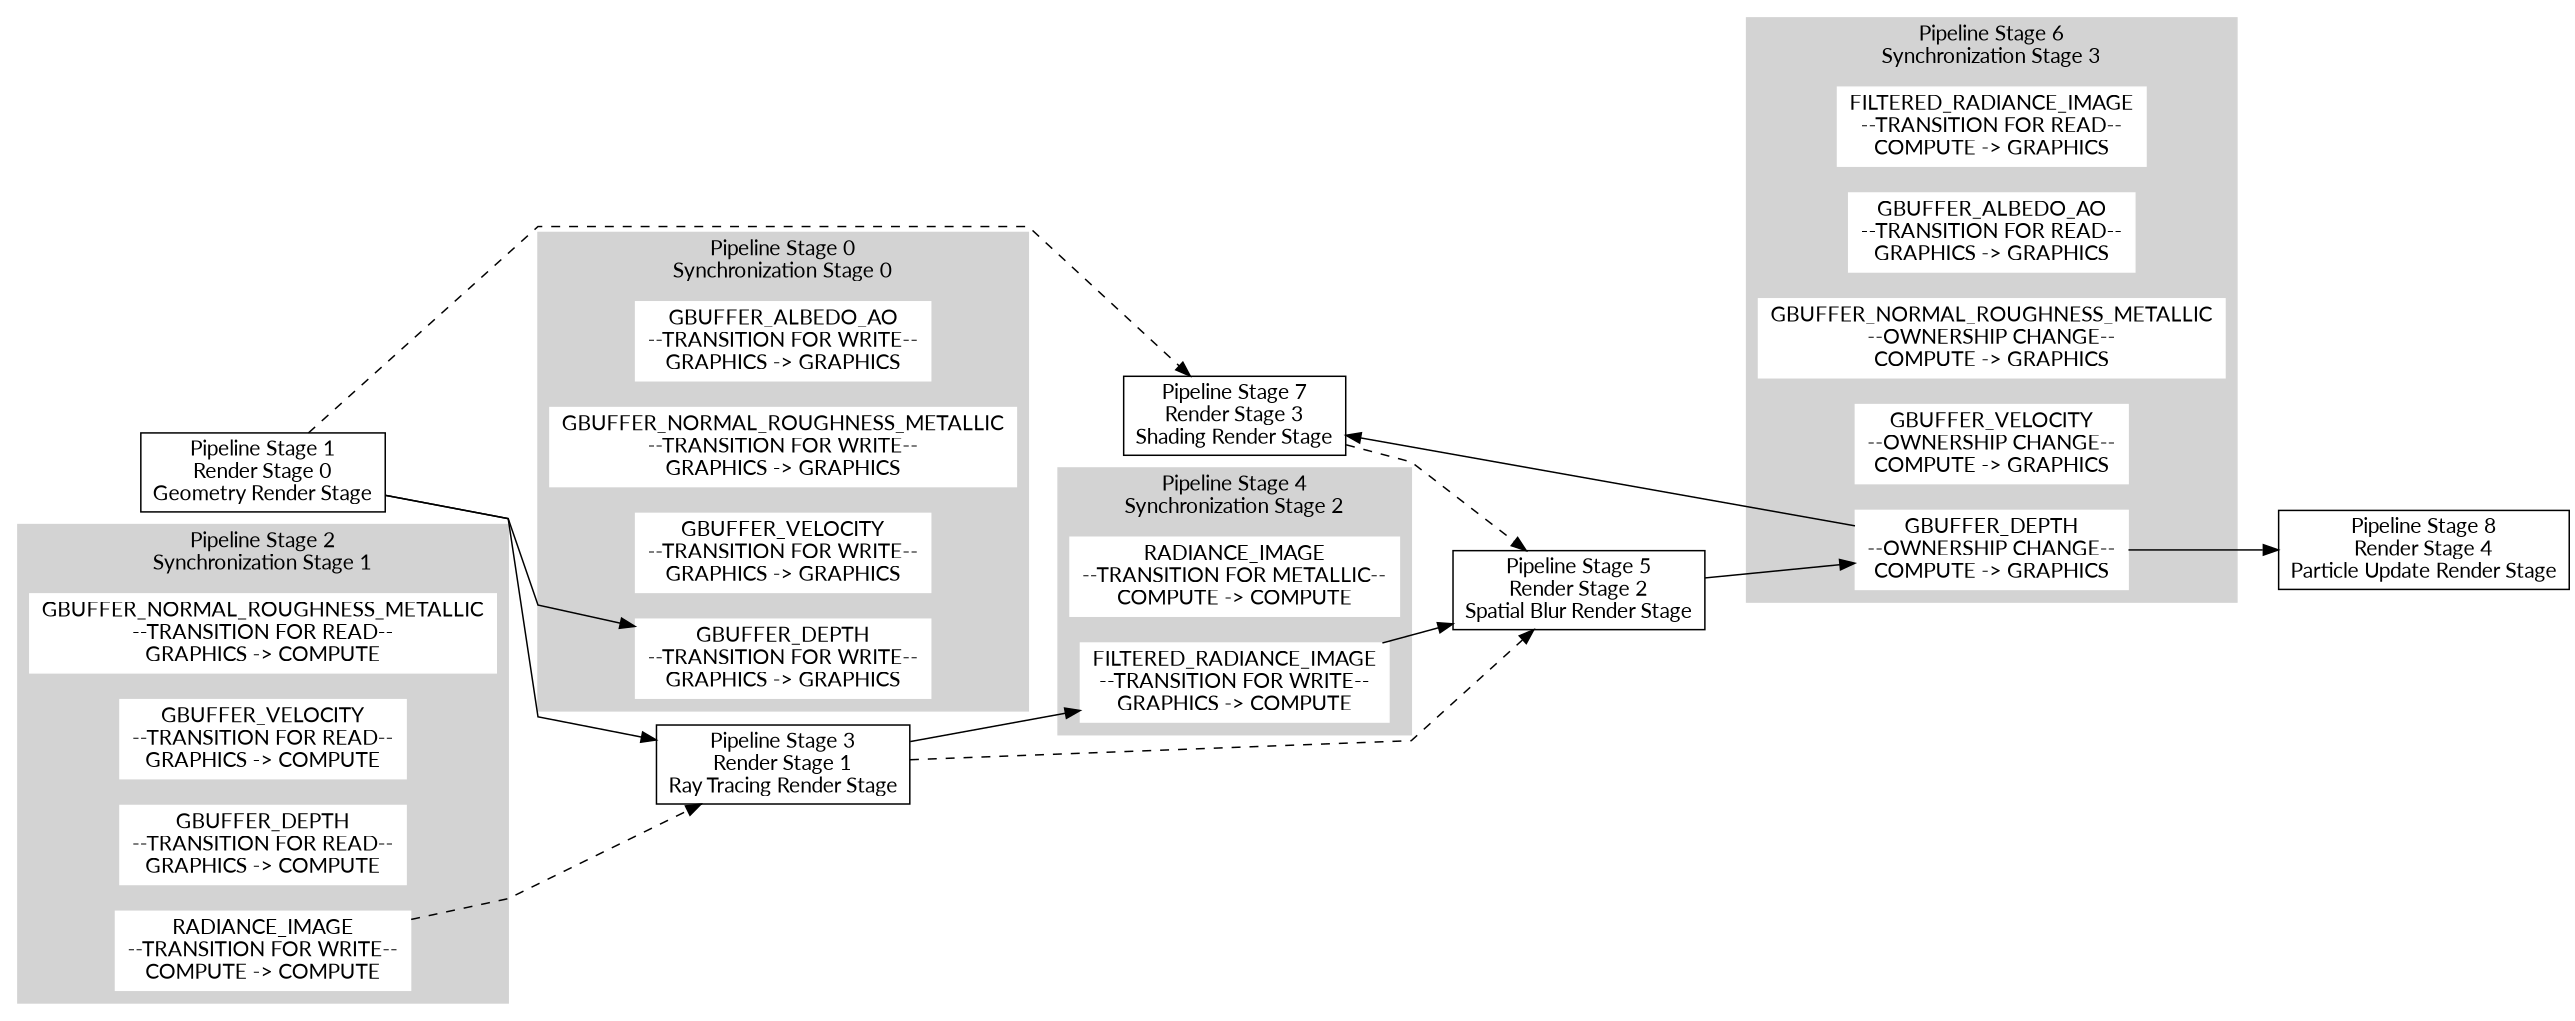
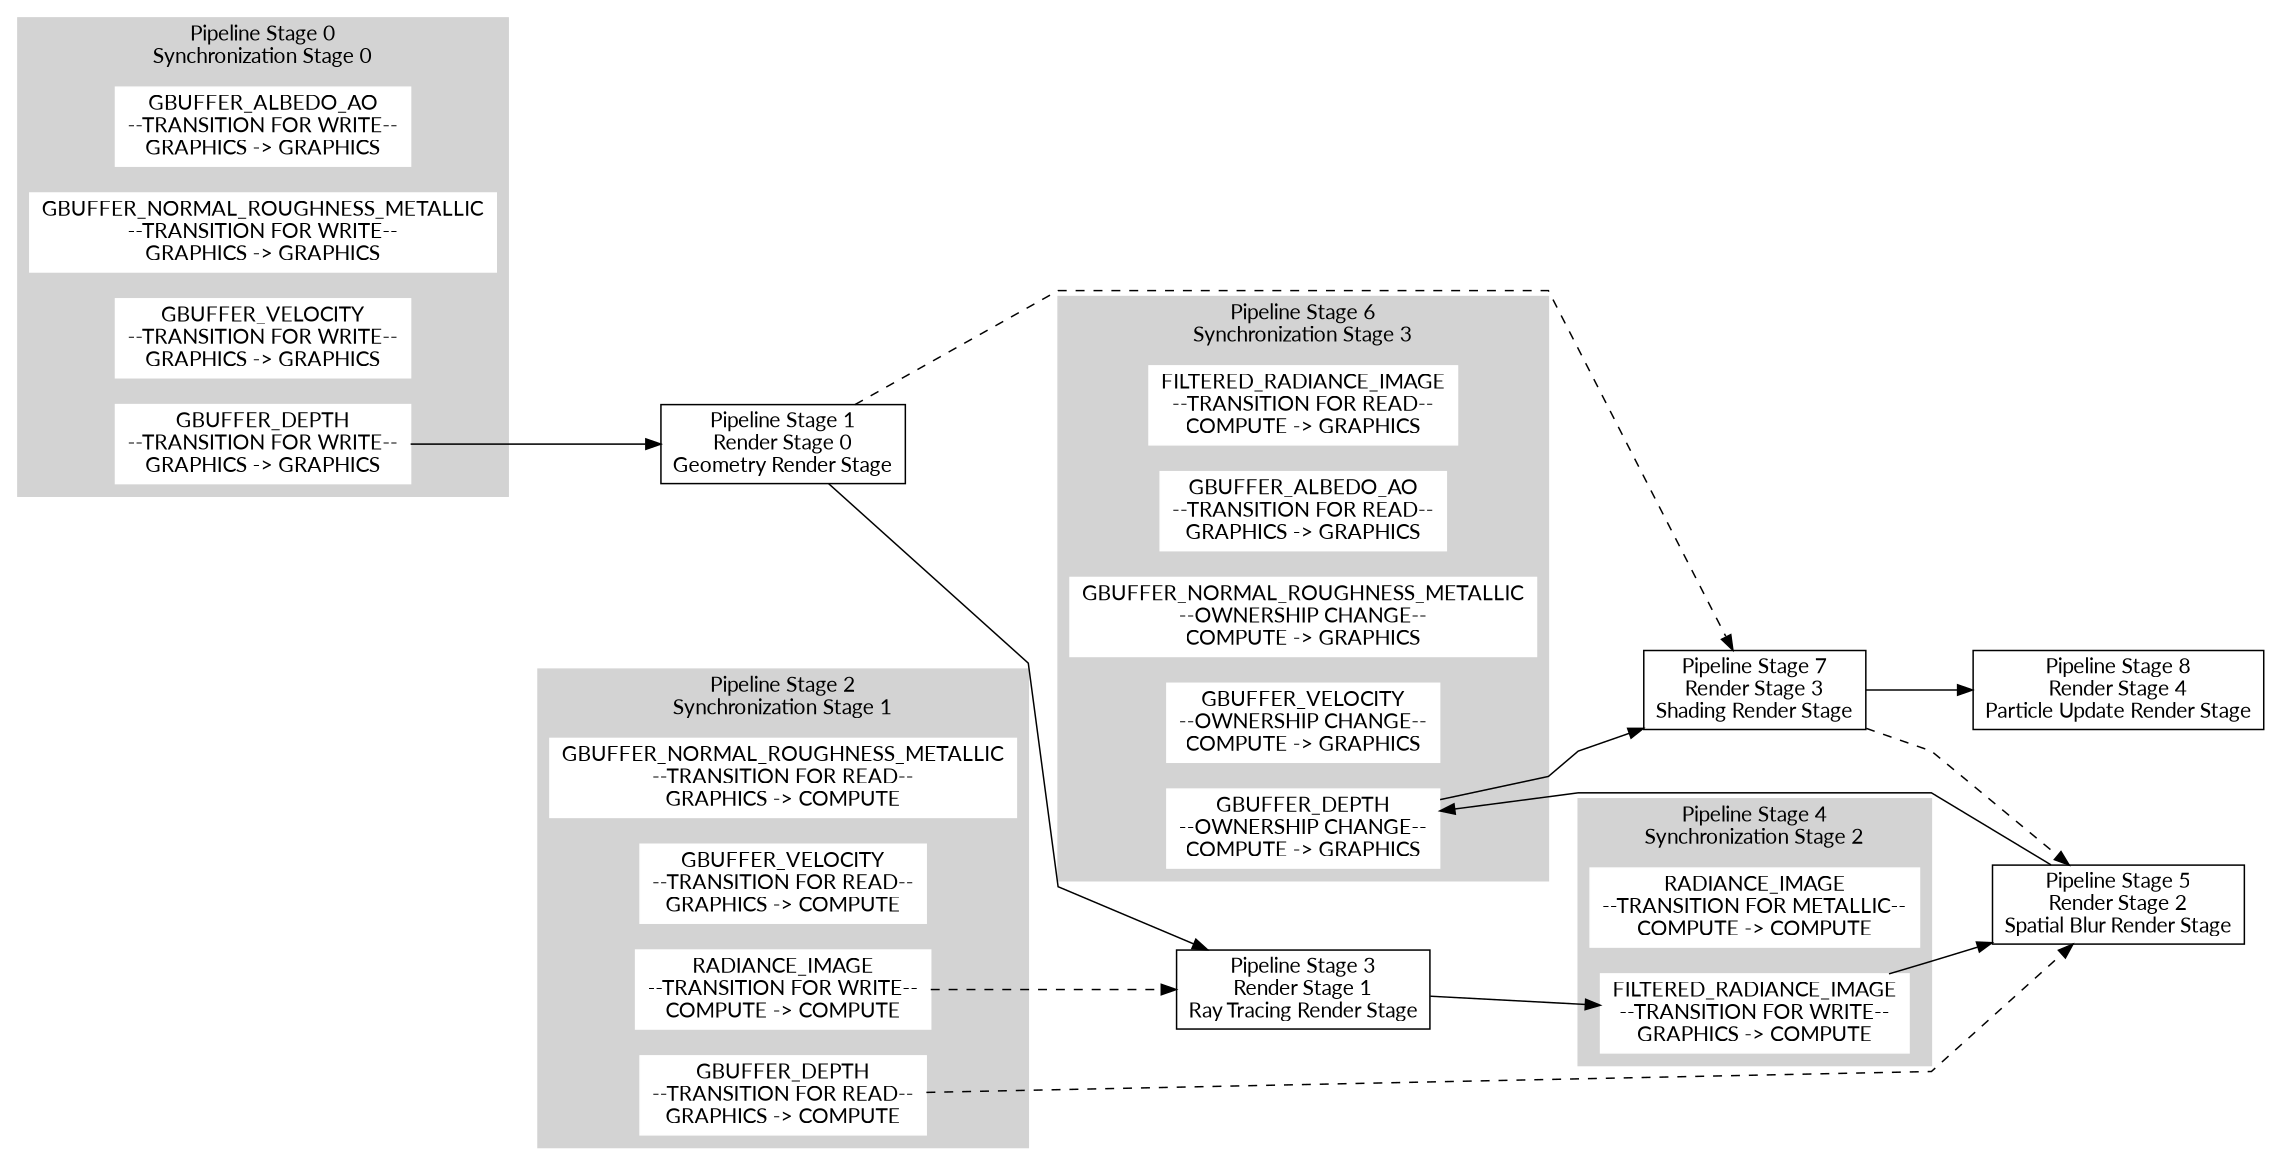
(2196, 550) -> (1912, 690)
(526, 571) -> (528, 444)
(1236, 747) -> (1516, 1080)
